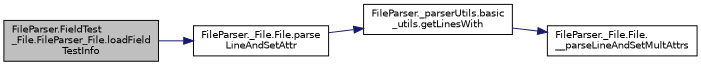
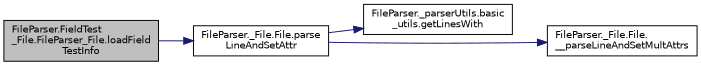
(525, 30) -> (433, 43)
